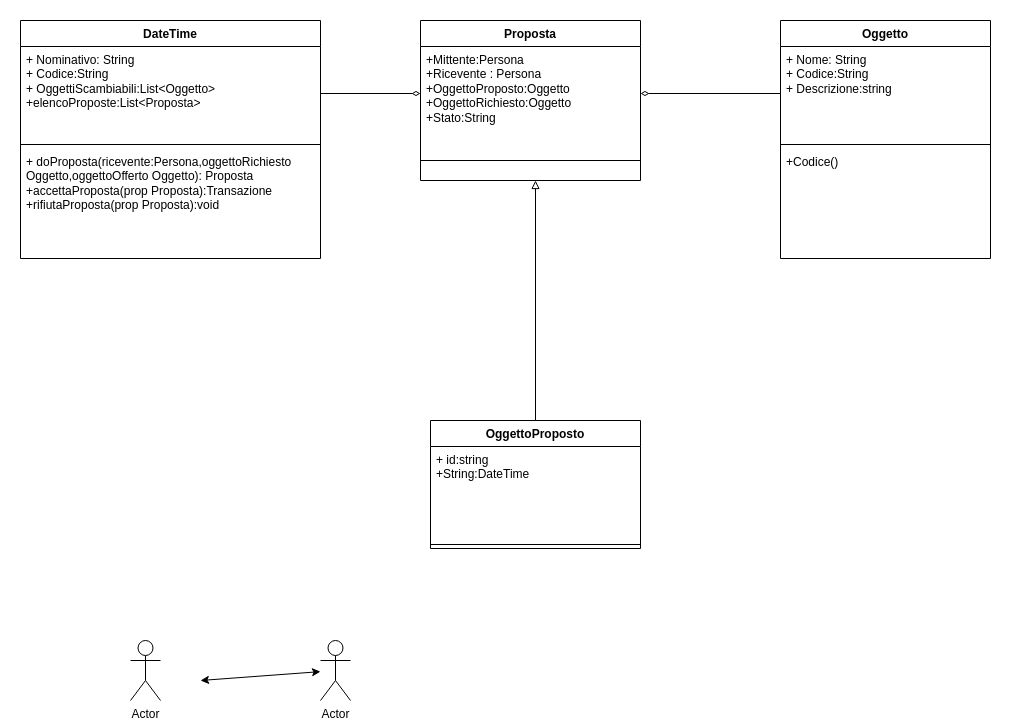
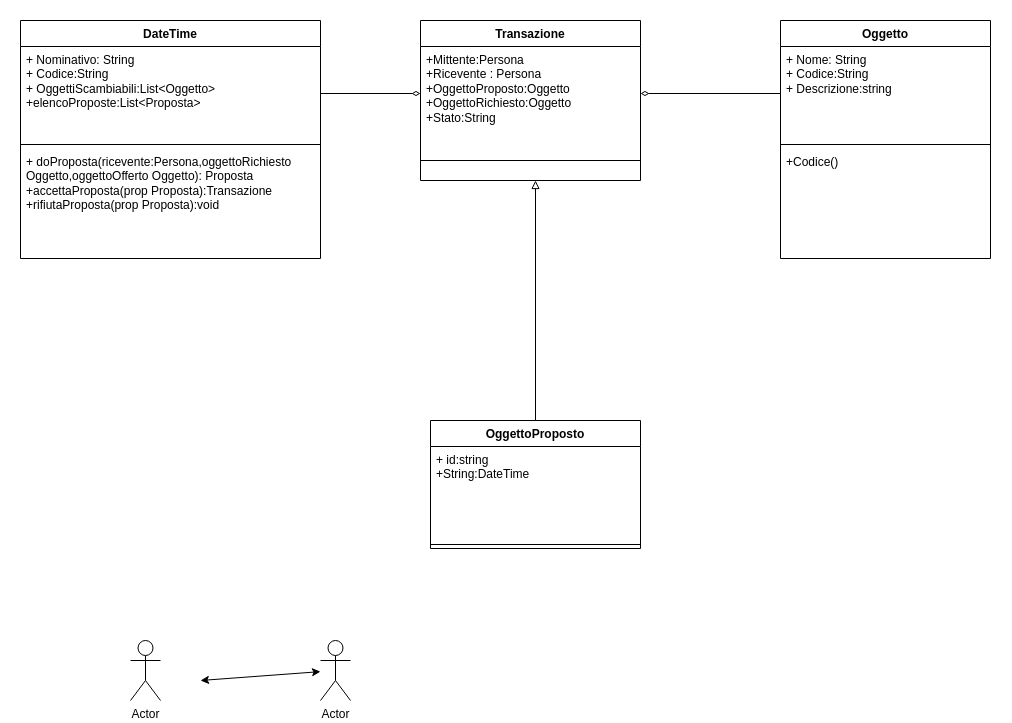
(531, 35) -> (531, 35)
